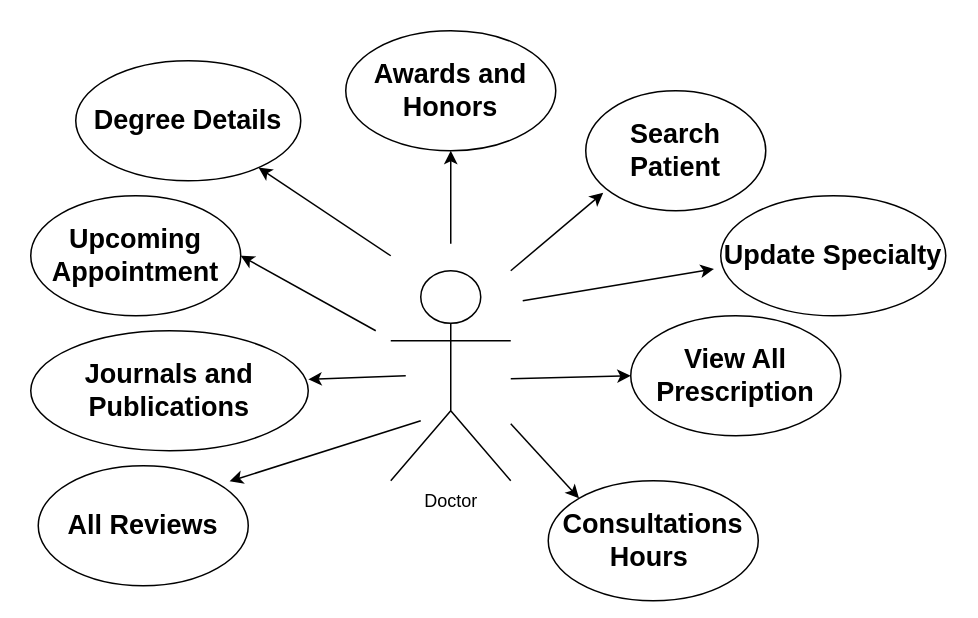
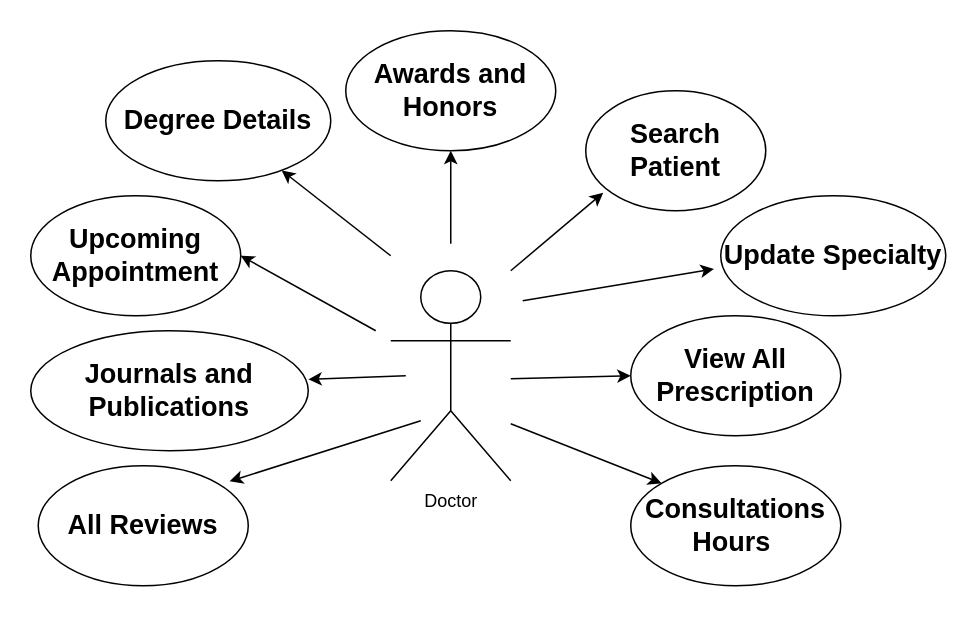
(188, 121) -> (218, 121)
(653, 541) -> (736, 526)
